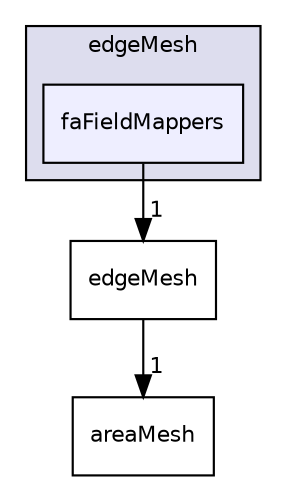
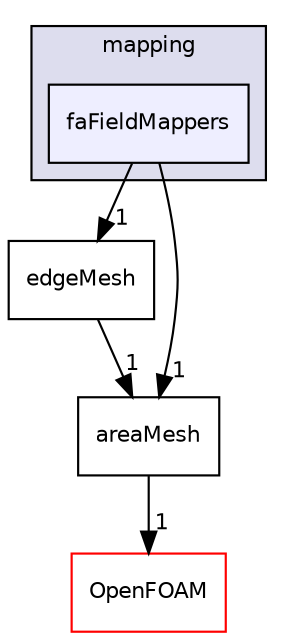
(143, 47) -> (149, 47)
none -> (177, 269)
none -> (149, 593)
